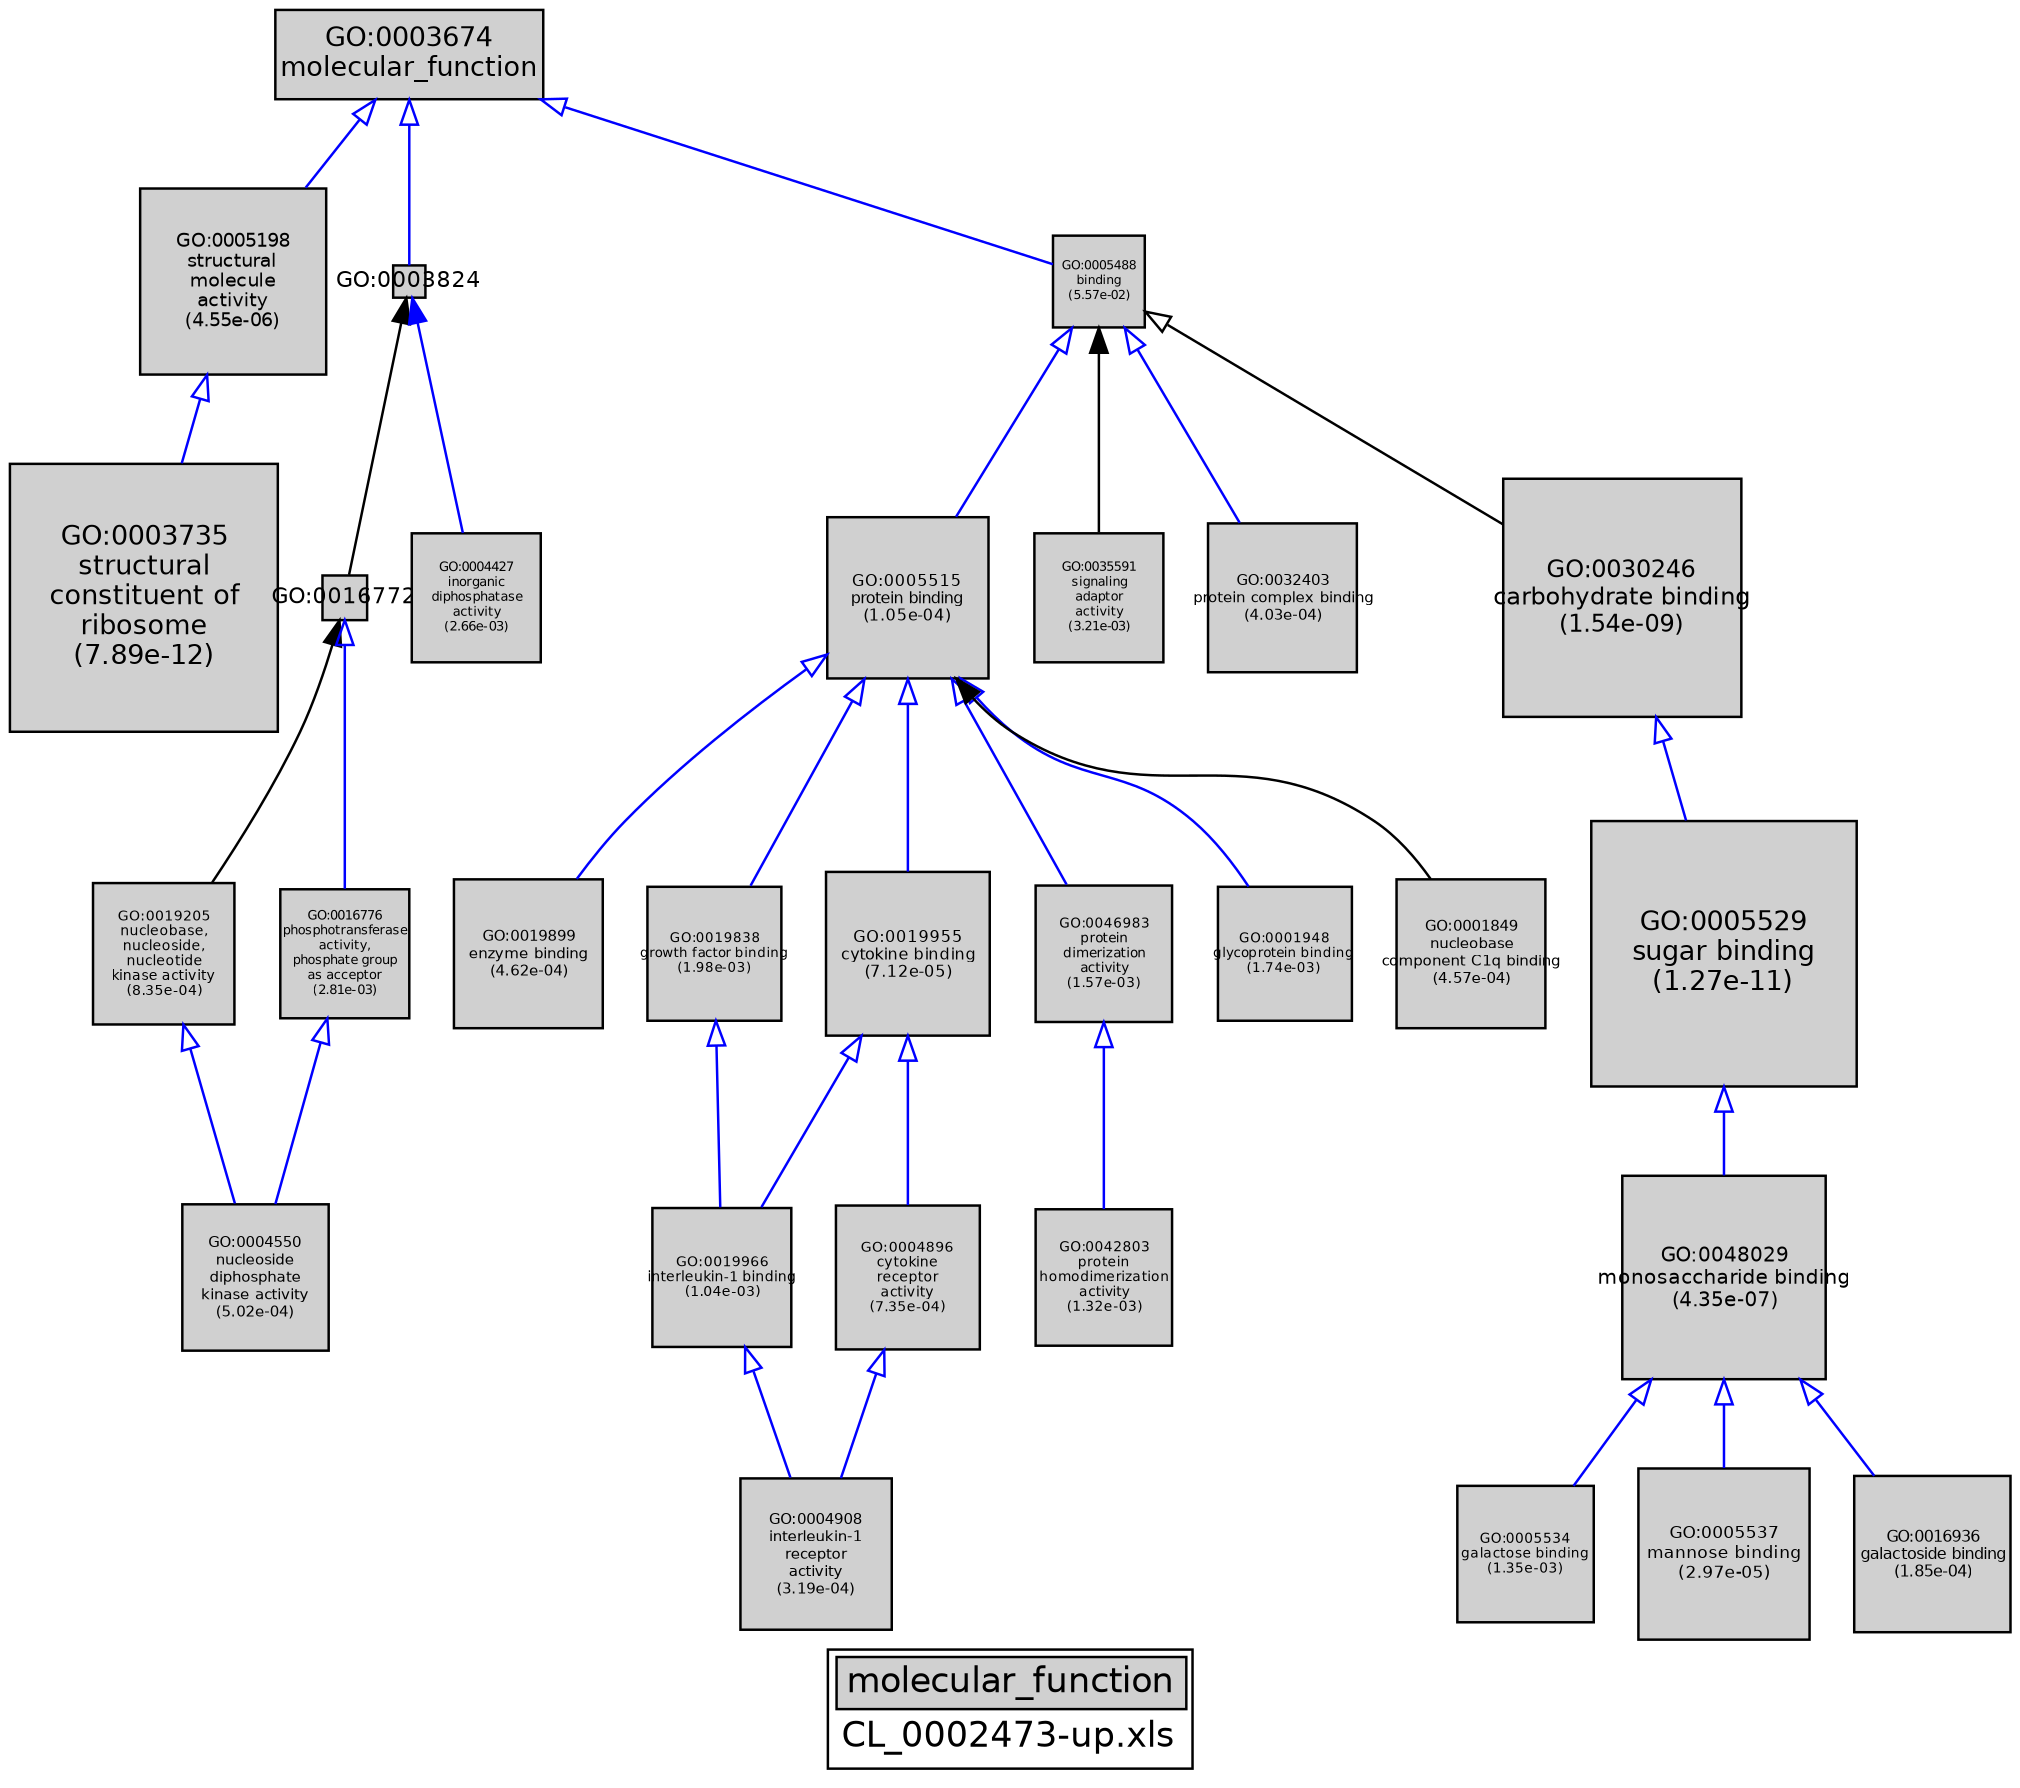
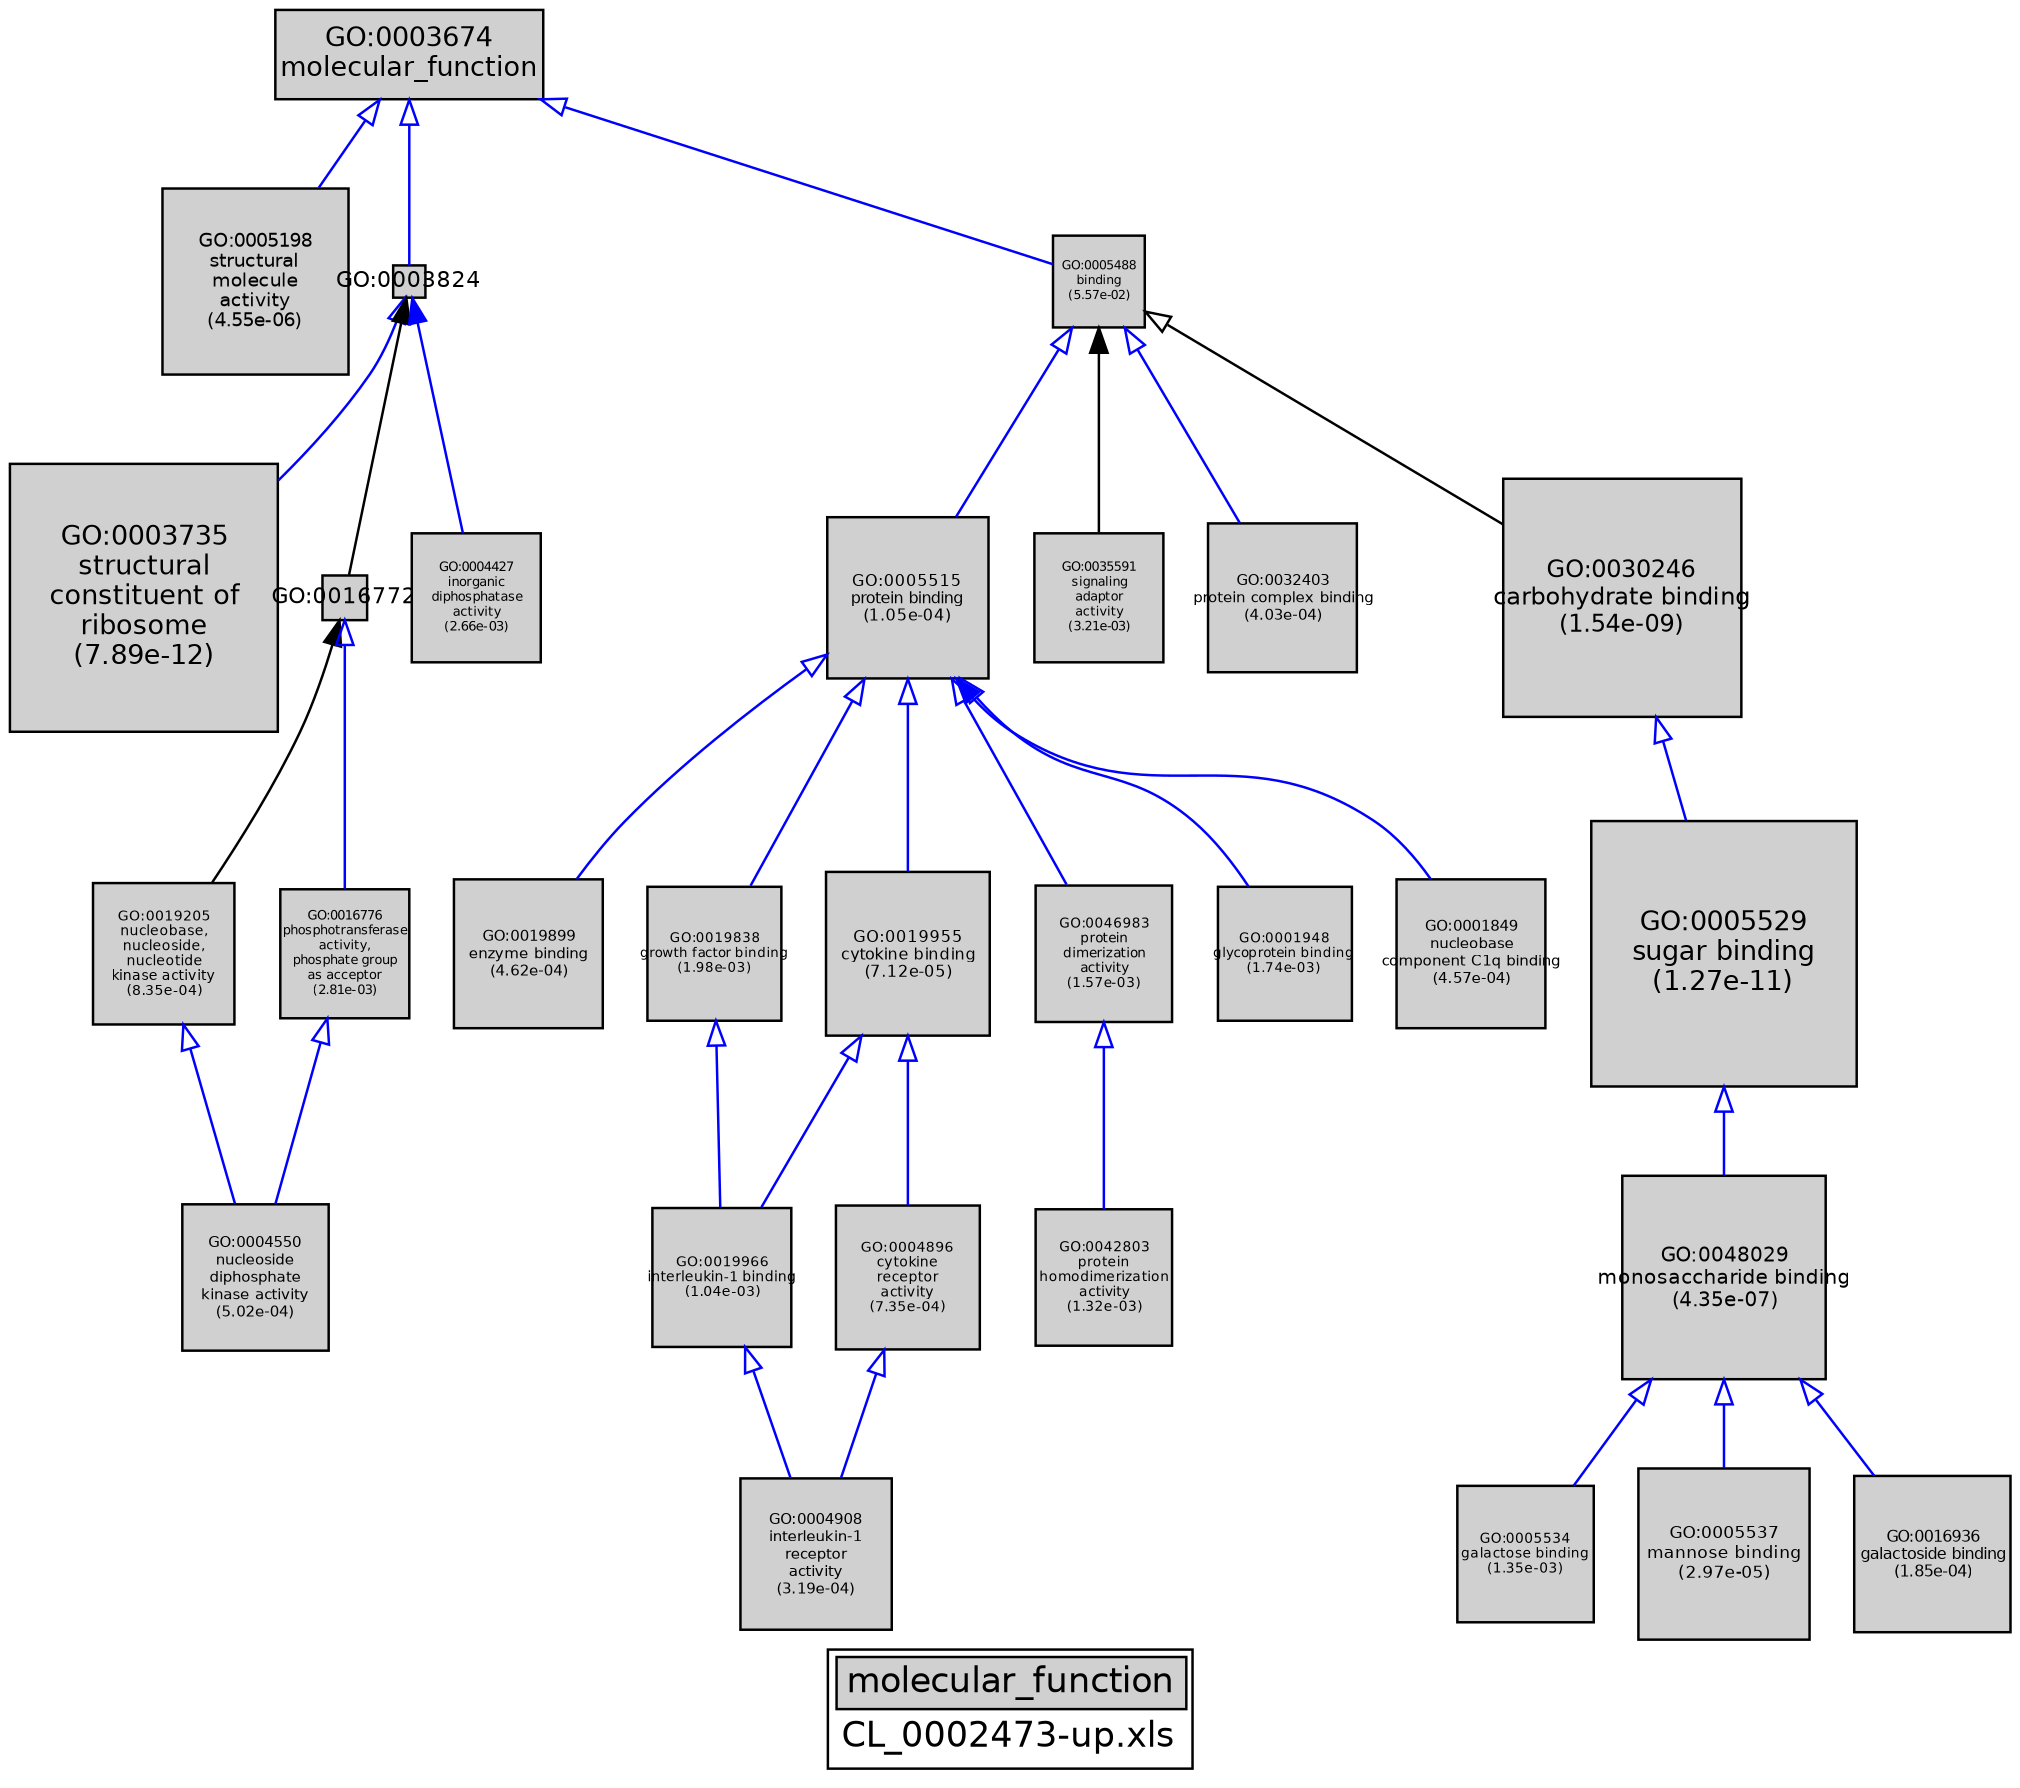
(191, 431) -> (346, 407)
(1208, 776) -> (1208, 776)
